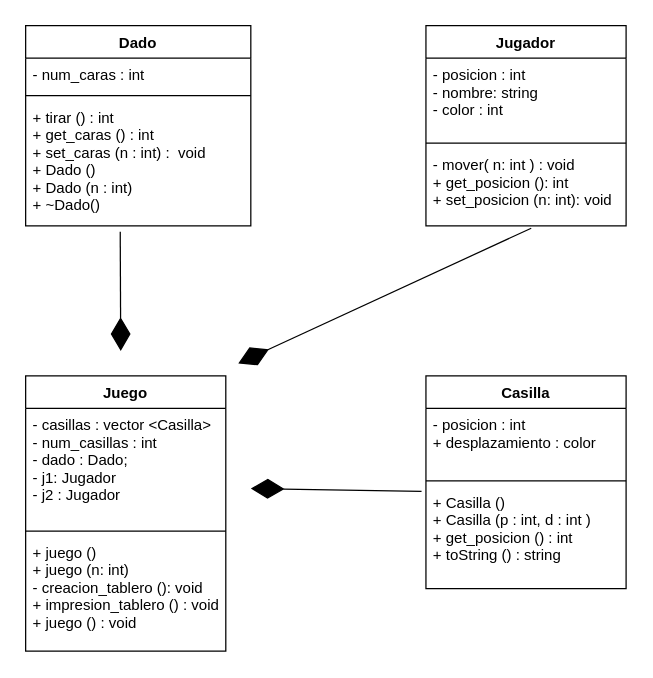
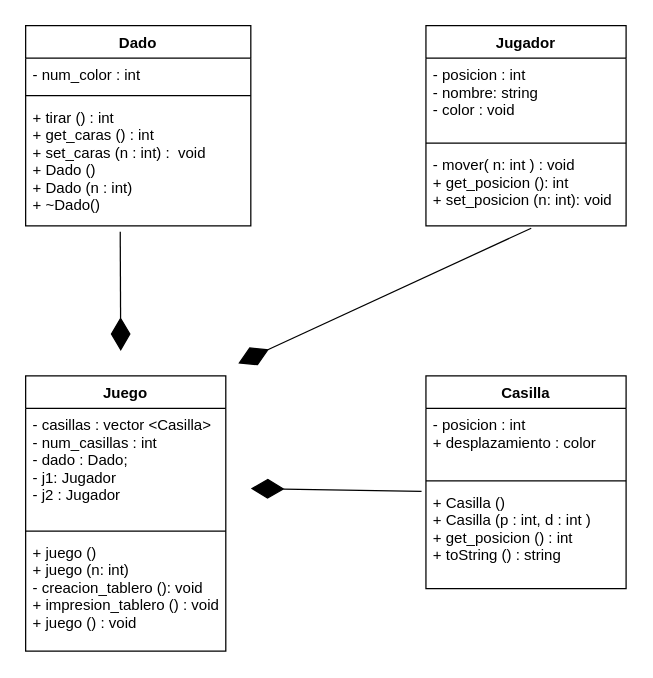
(94, 75) -> (92, 75)
(486, 75) -> (486, 75)
